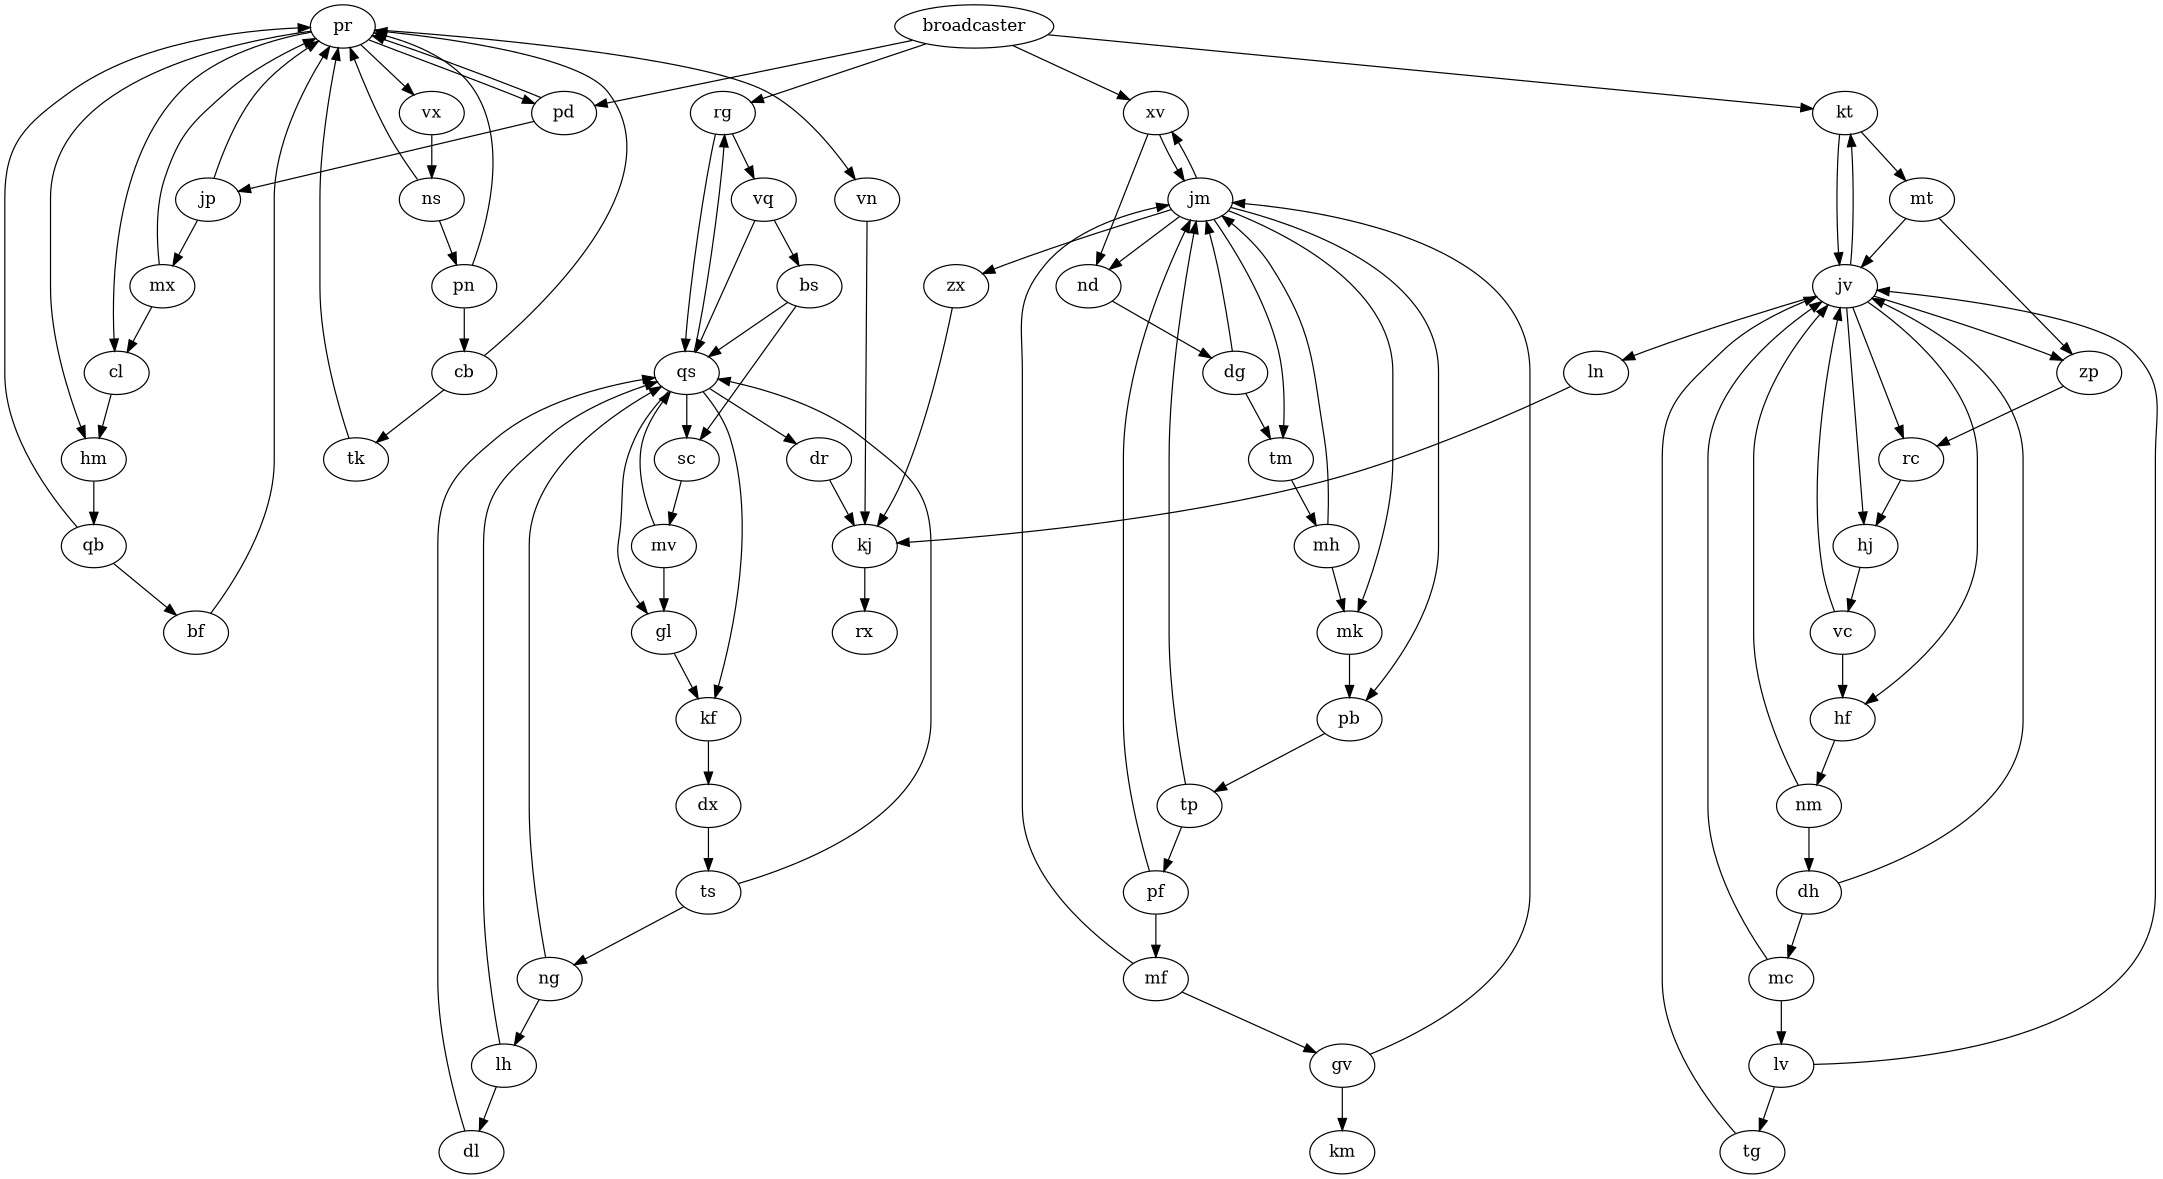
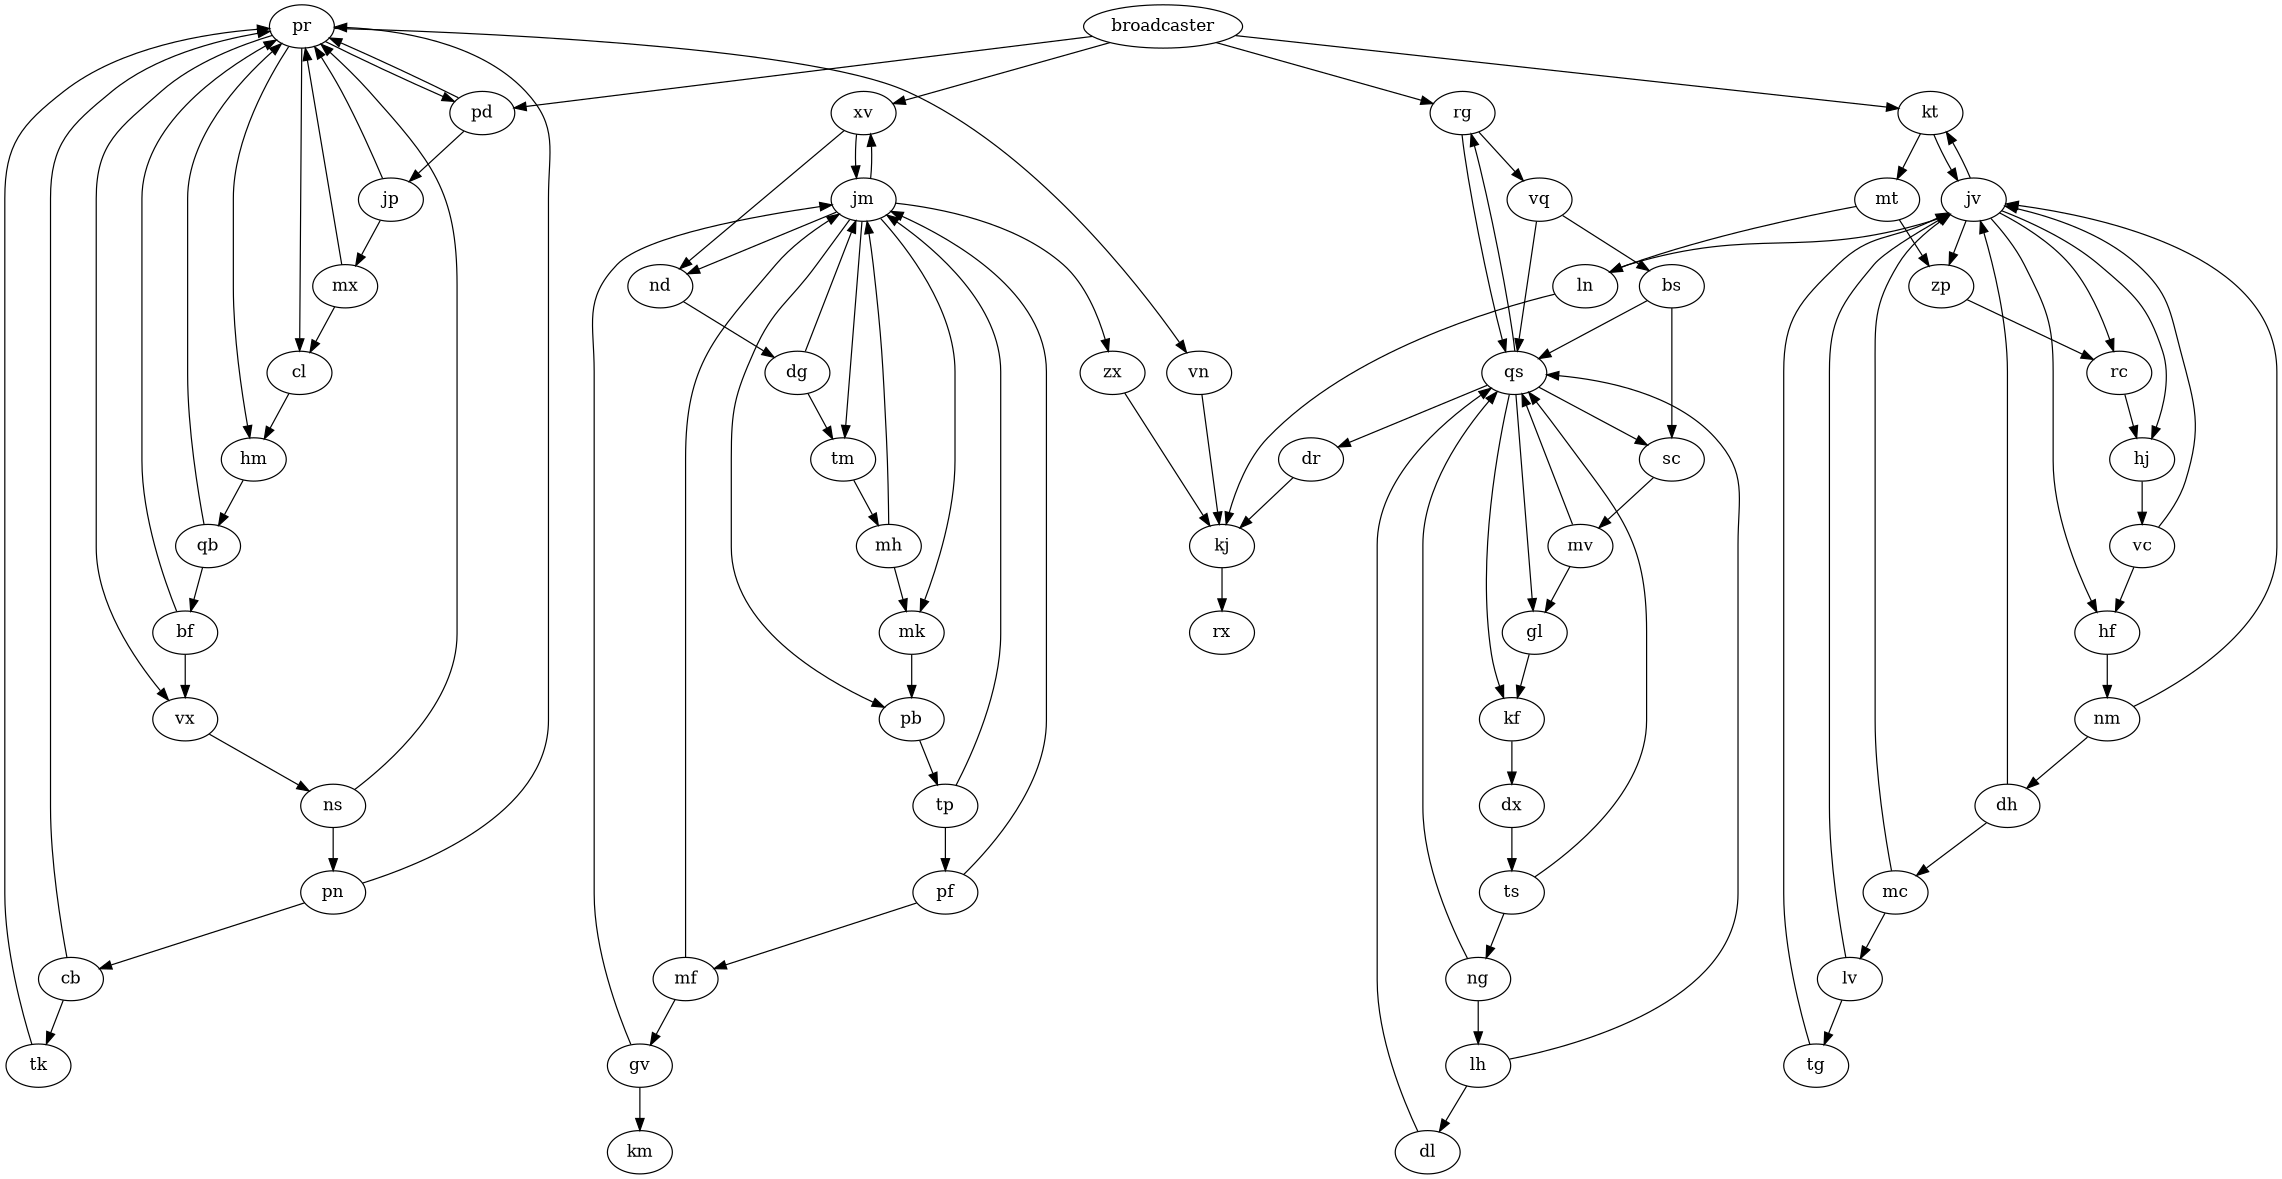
(1888, 239) -> (1738, 232)
none -> (185, 670)
